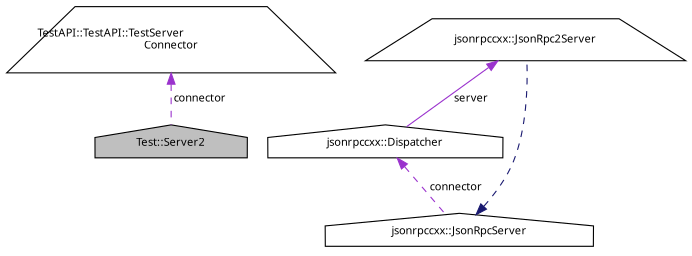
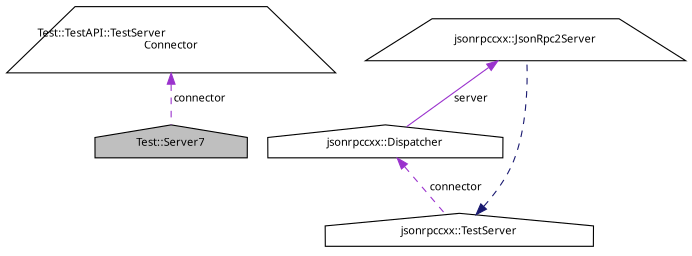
(171, 40) -> (171, 40)
(171, 143) -> (171, 143)
(459, 232) -> (459, 232)
